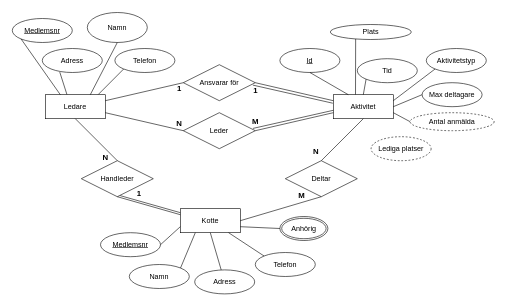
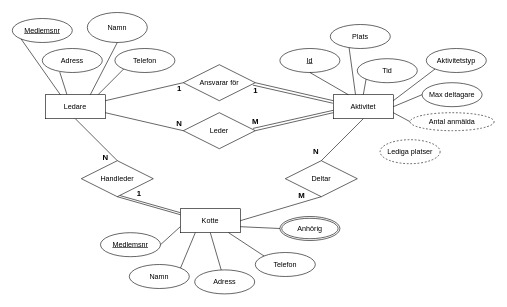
(371, 32) -> (360, 36)
(401, 149) -> (410, 152)
(304, 228) -> (310, 228)
